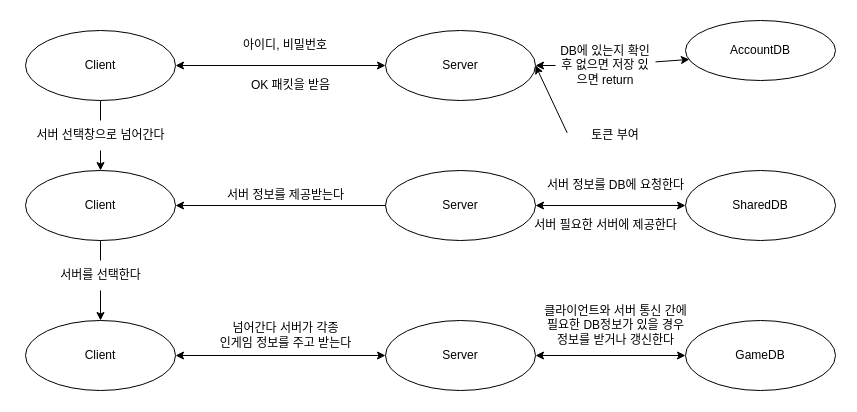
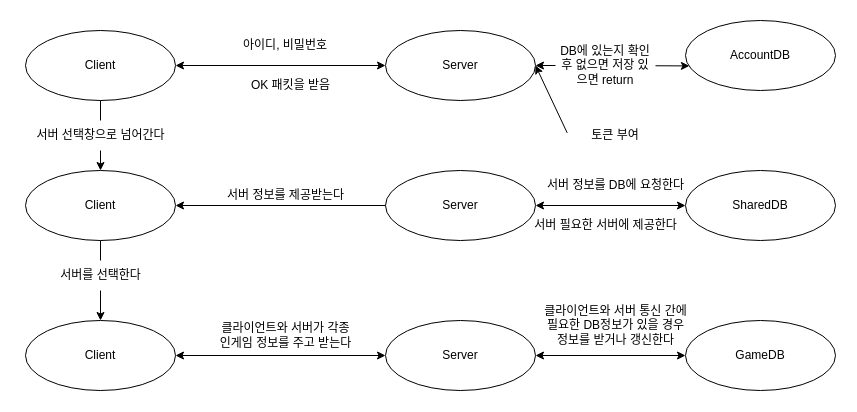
(761, 51) -> (761, 56)
(286, 336) -> (286, 336)
